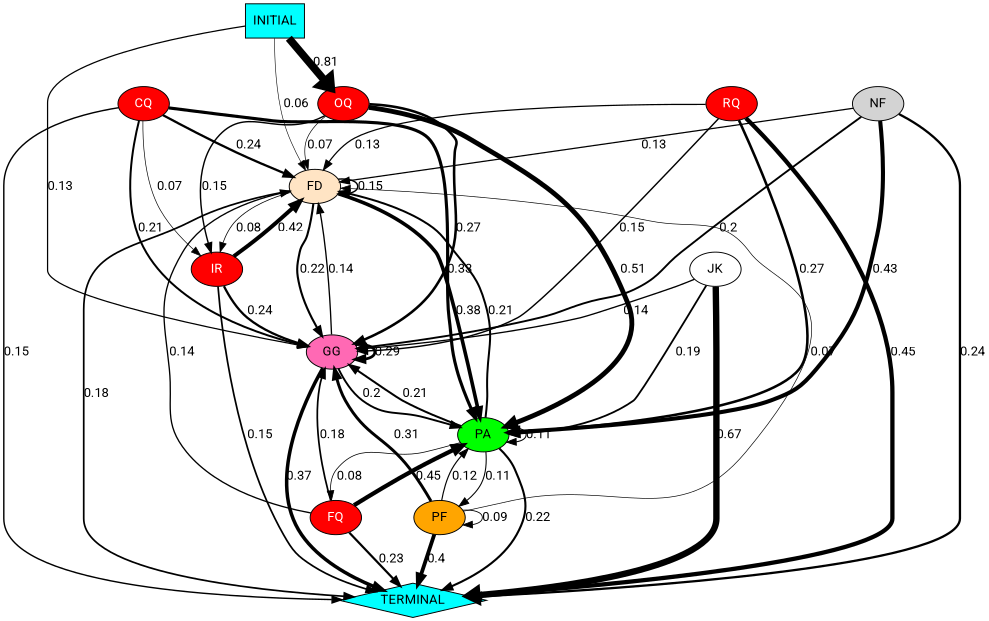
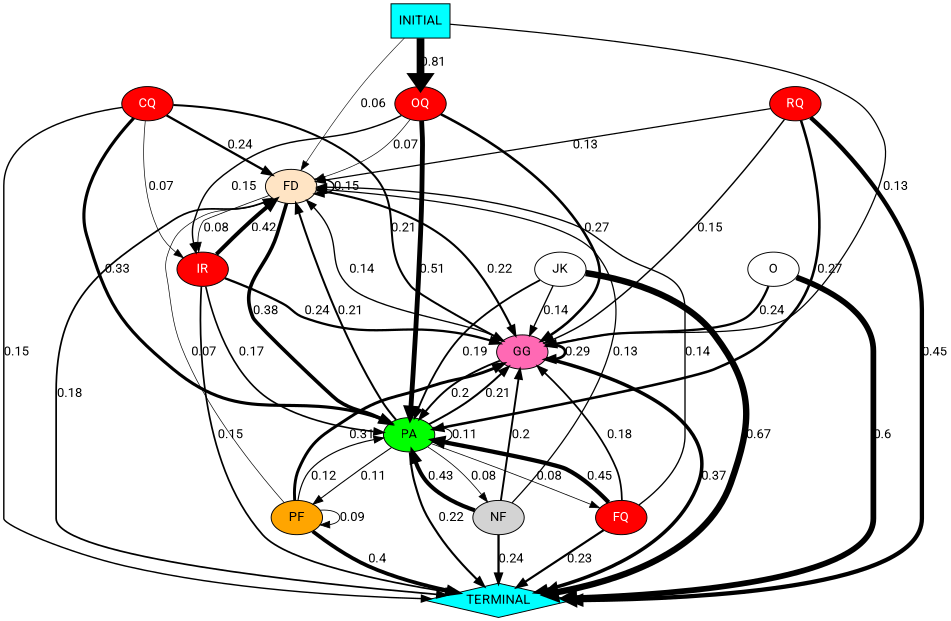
none -> (773, 269)
none -> (261, 392)
none -> (457, 468)
